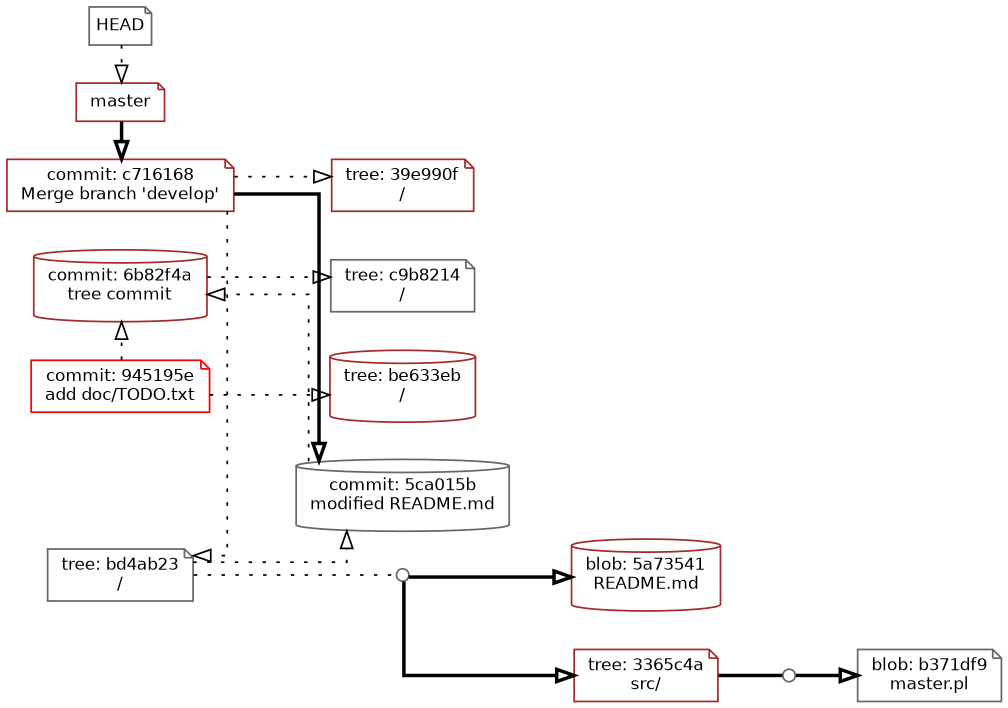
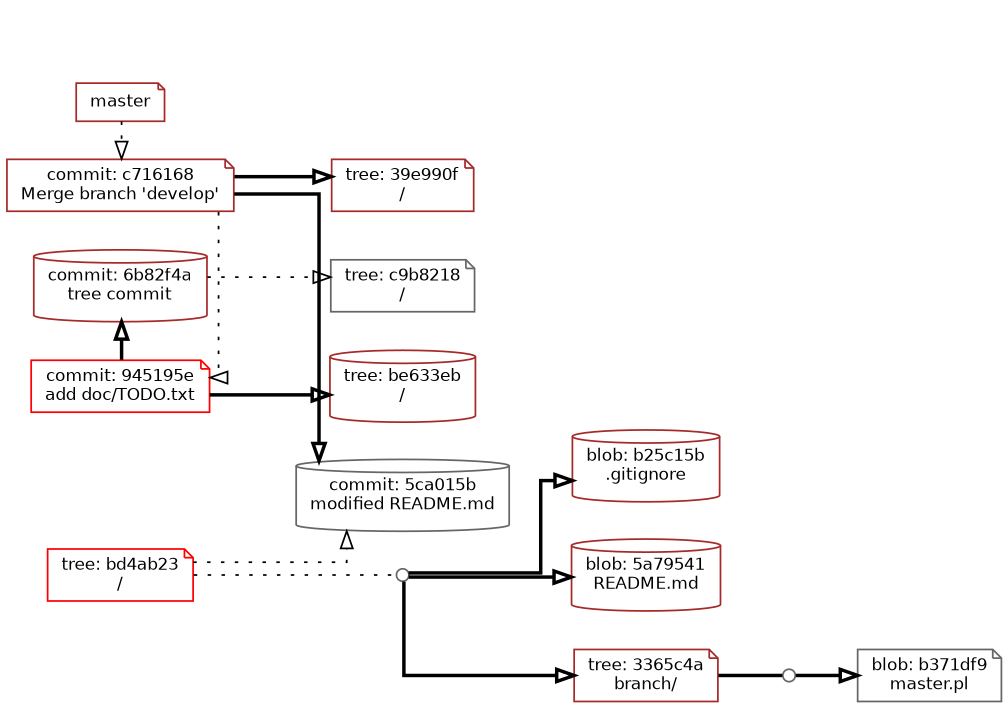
(120, 26) -> none
(122, 132) -> (122, 132)
(274, 177) -> (274, 177)
(403, 286) -> (403, 286)
(309, 336) -> none
(122, 349) -> (122, 349)
(227, 383) -> (219, 295)
(261, 395) -> (261, 395)
none -> (646, 466)
(120, 575) -> (120, 575)
(646, 575) -> (646, 575)
(646, 675) -> (646, 675)
